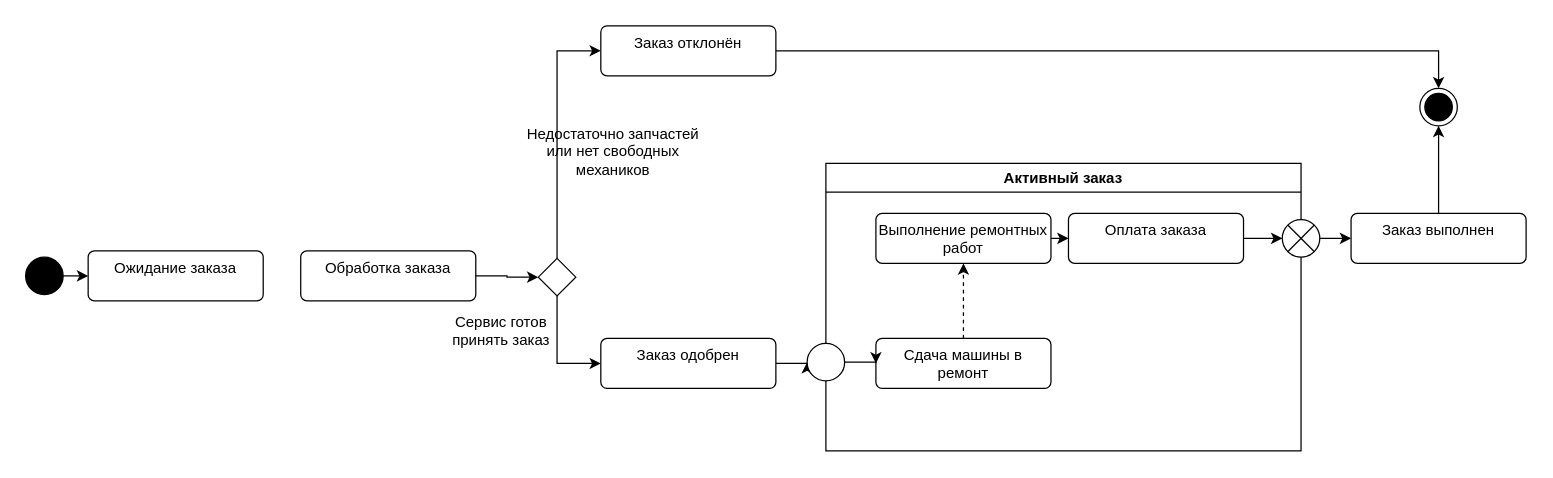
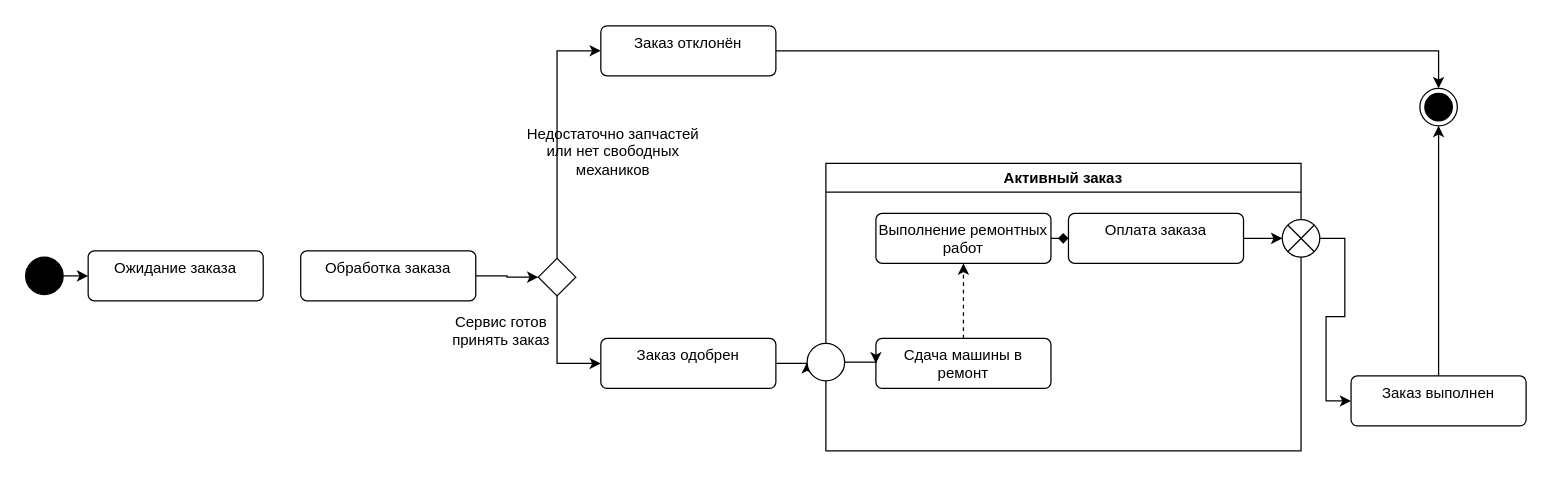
(1058, 238) -> (1057, 238)
(1438, 238) -> (1438, 401)
